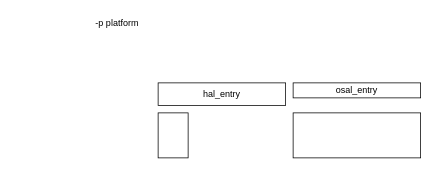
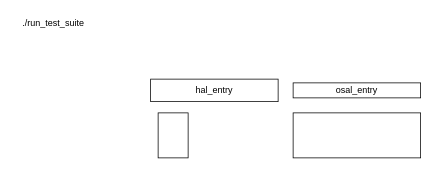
none -> (53, 23)
(117, 23) -> none
(222, 94) -> (214, 90)
